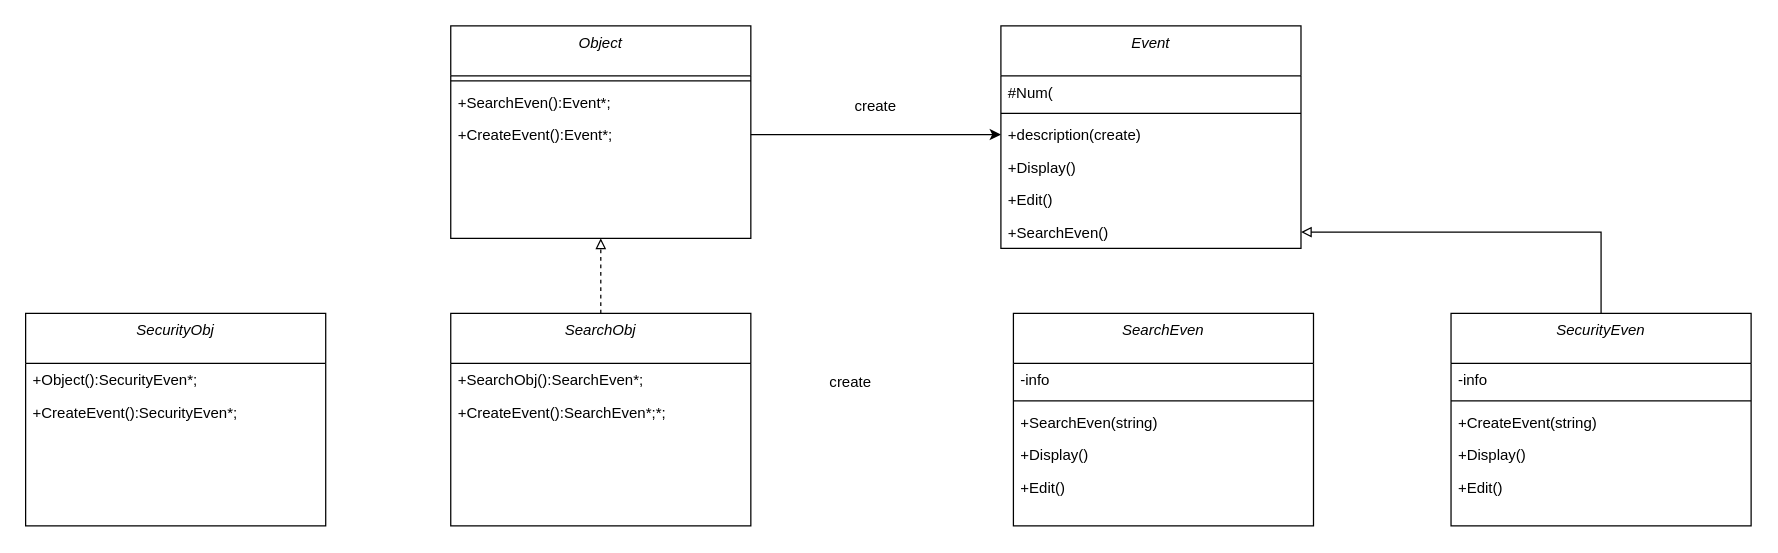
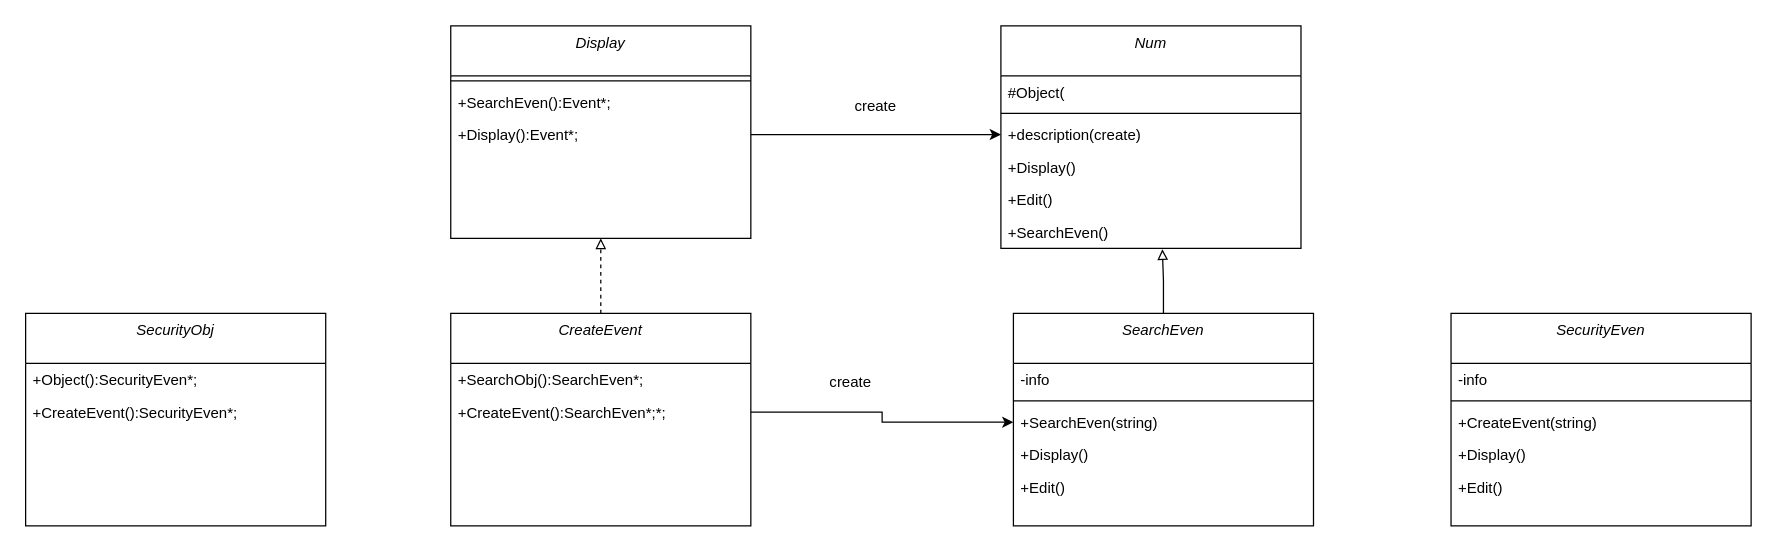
(600, 43) -> (600, 43)
(1150, 43) -> (1150, 43)
(1029, 93) -> (1041, 93)
(546, 135) -> (525, 135)
(1496, 232) -> none
none -> (1163, 287)
(600, 330) -> (600, 330)
none -> (882, 413)
